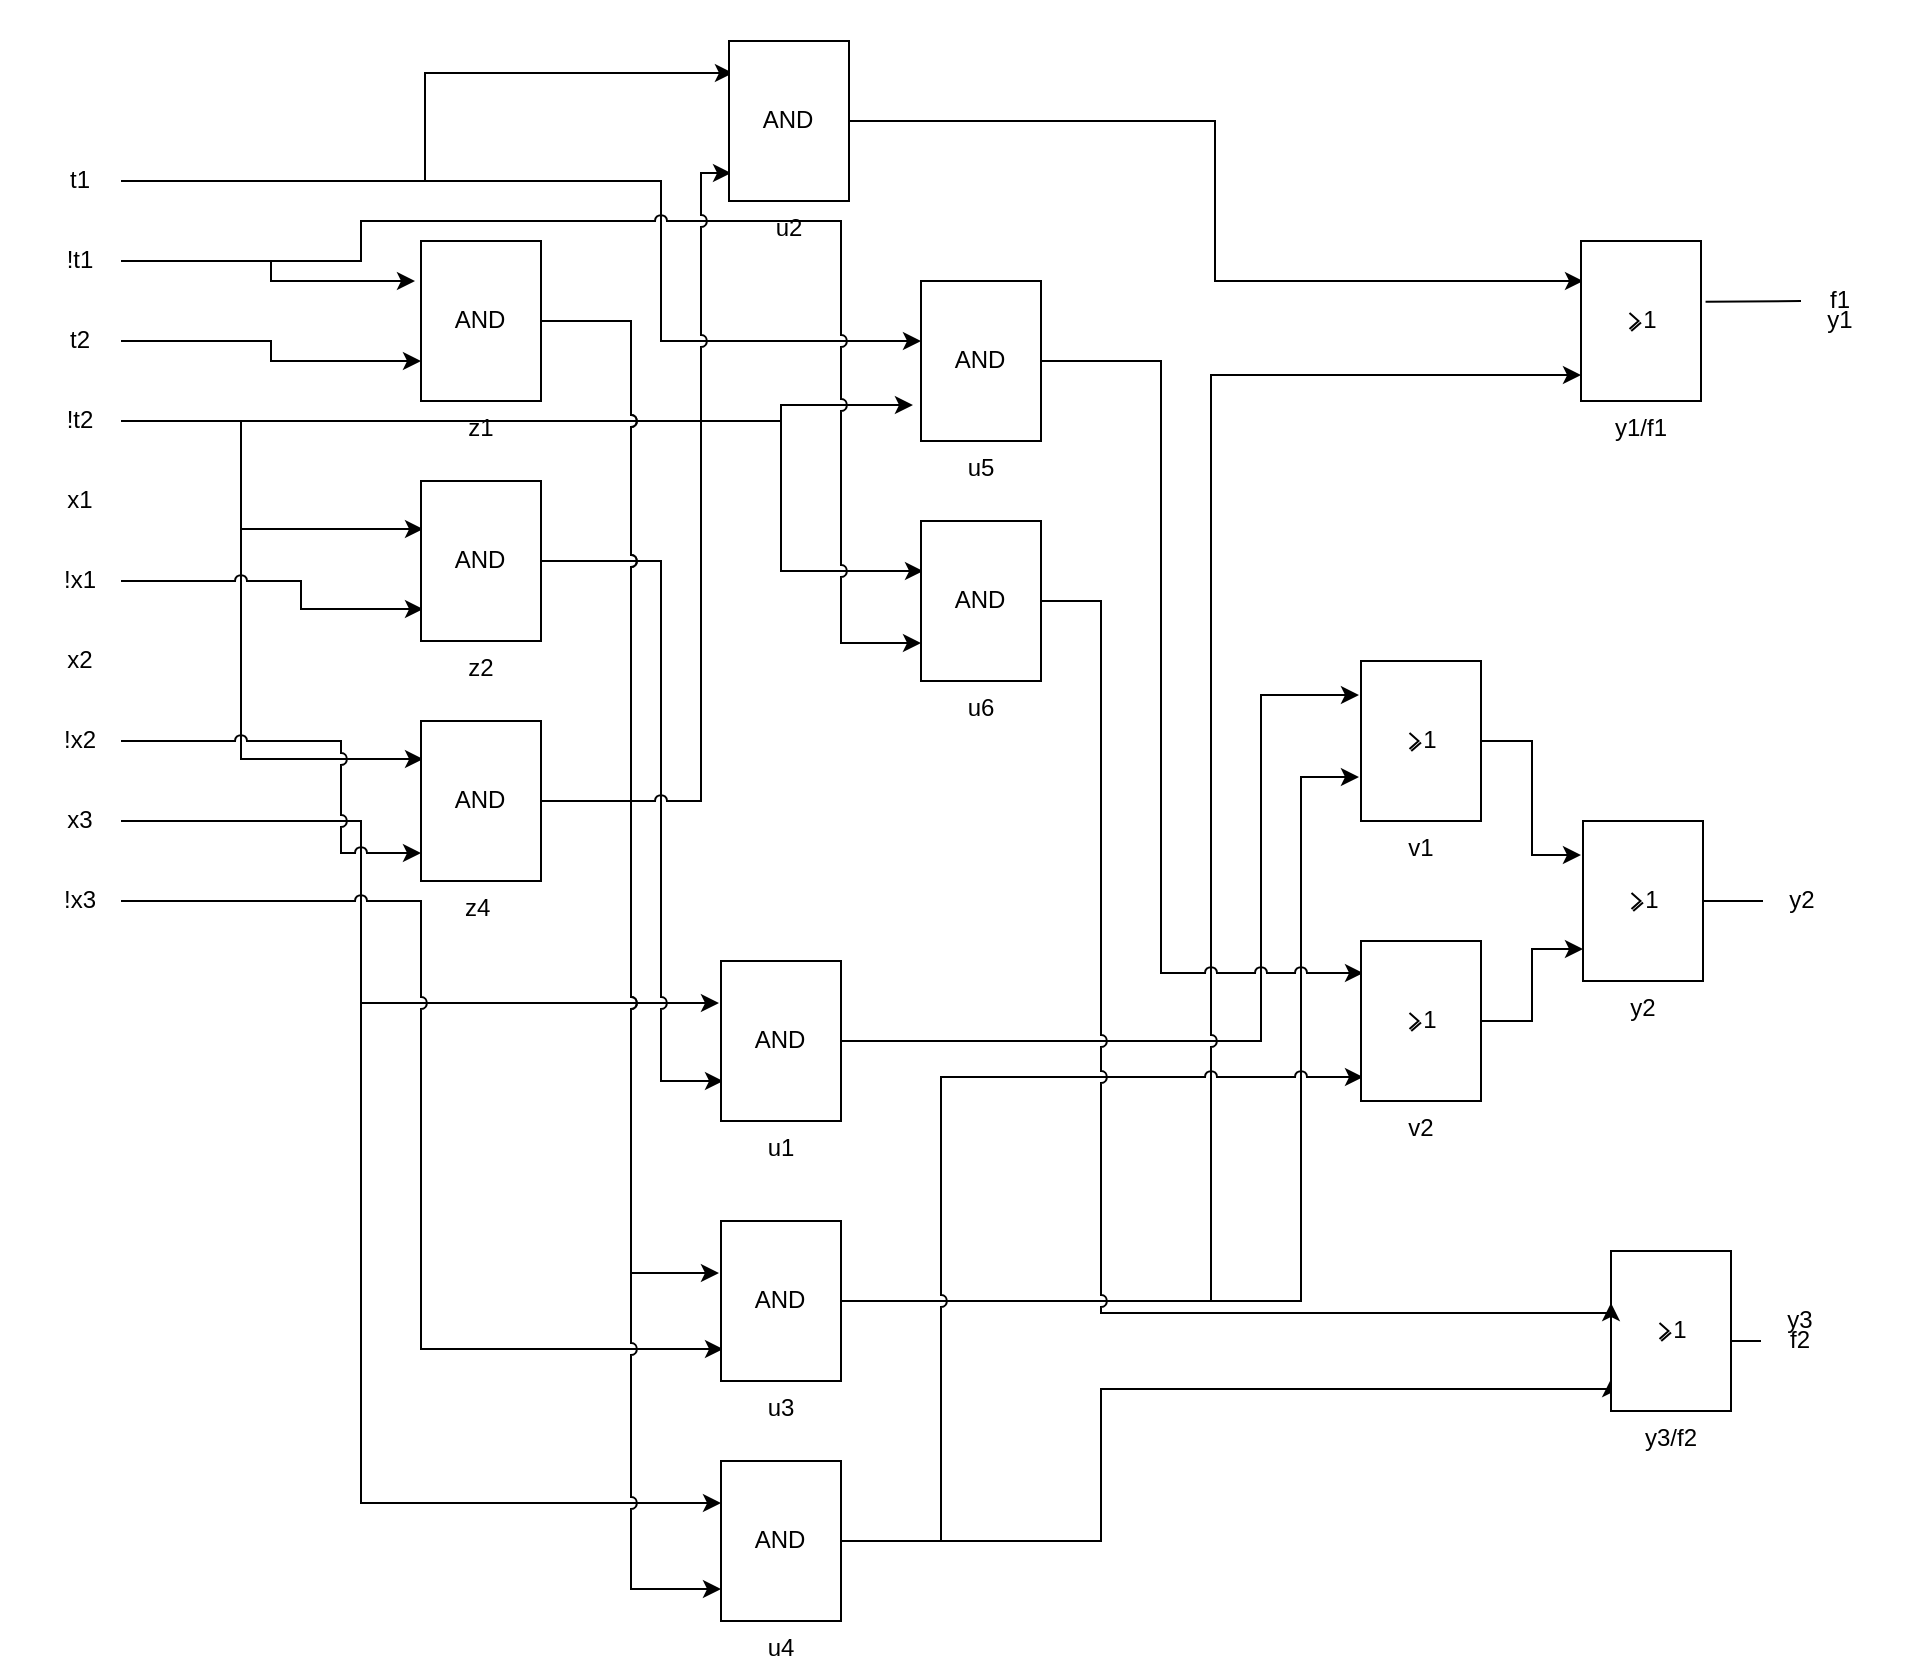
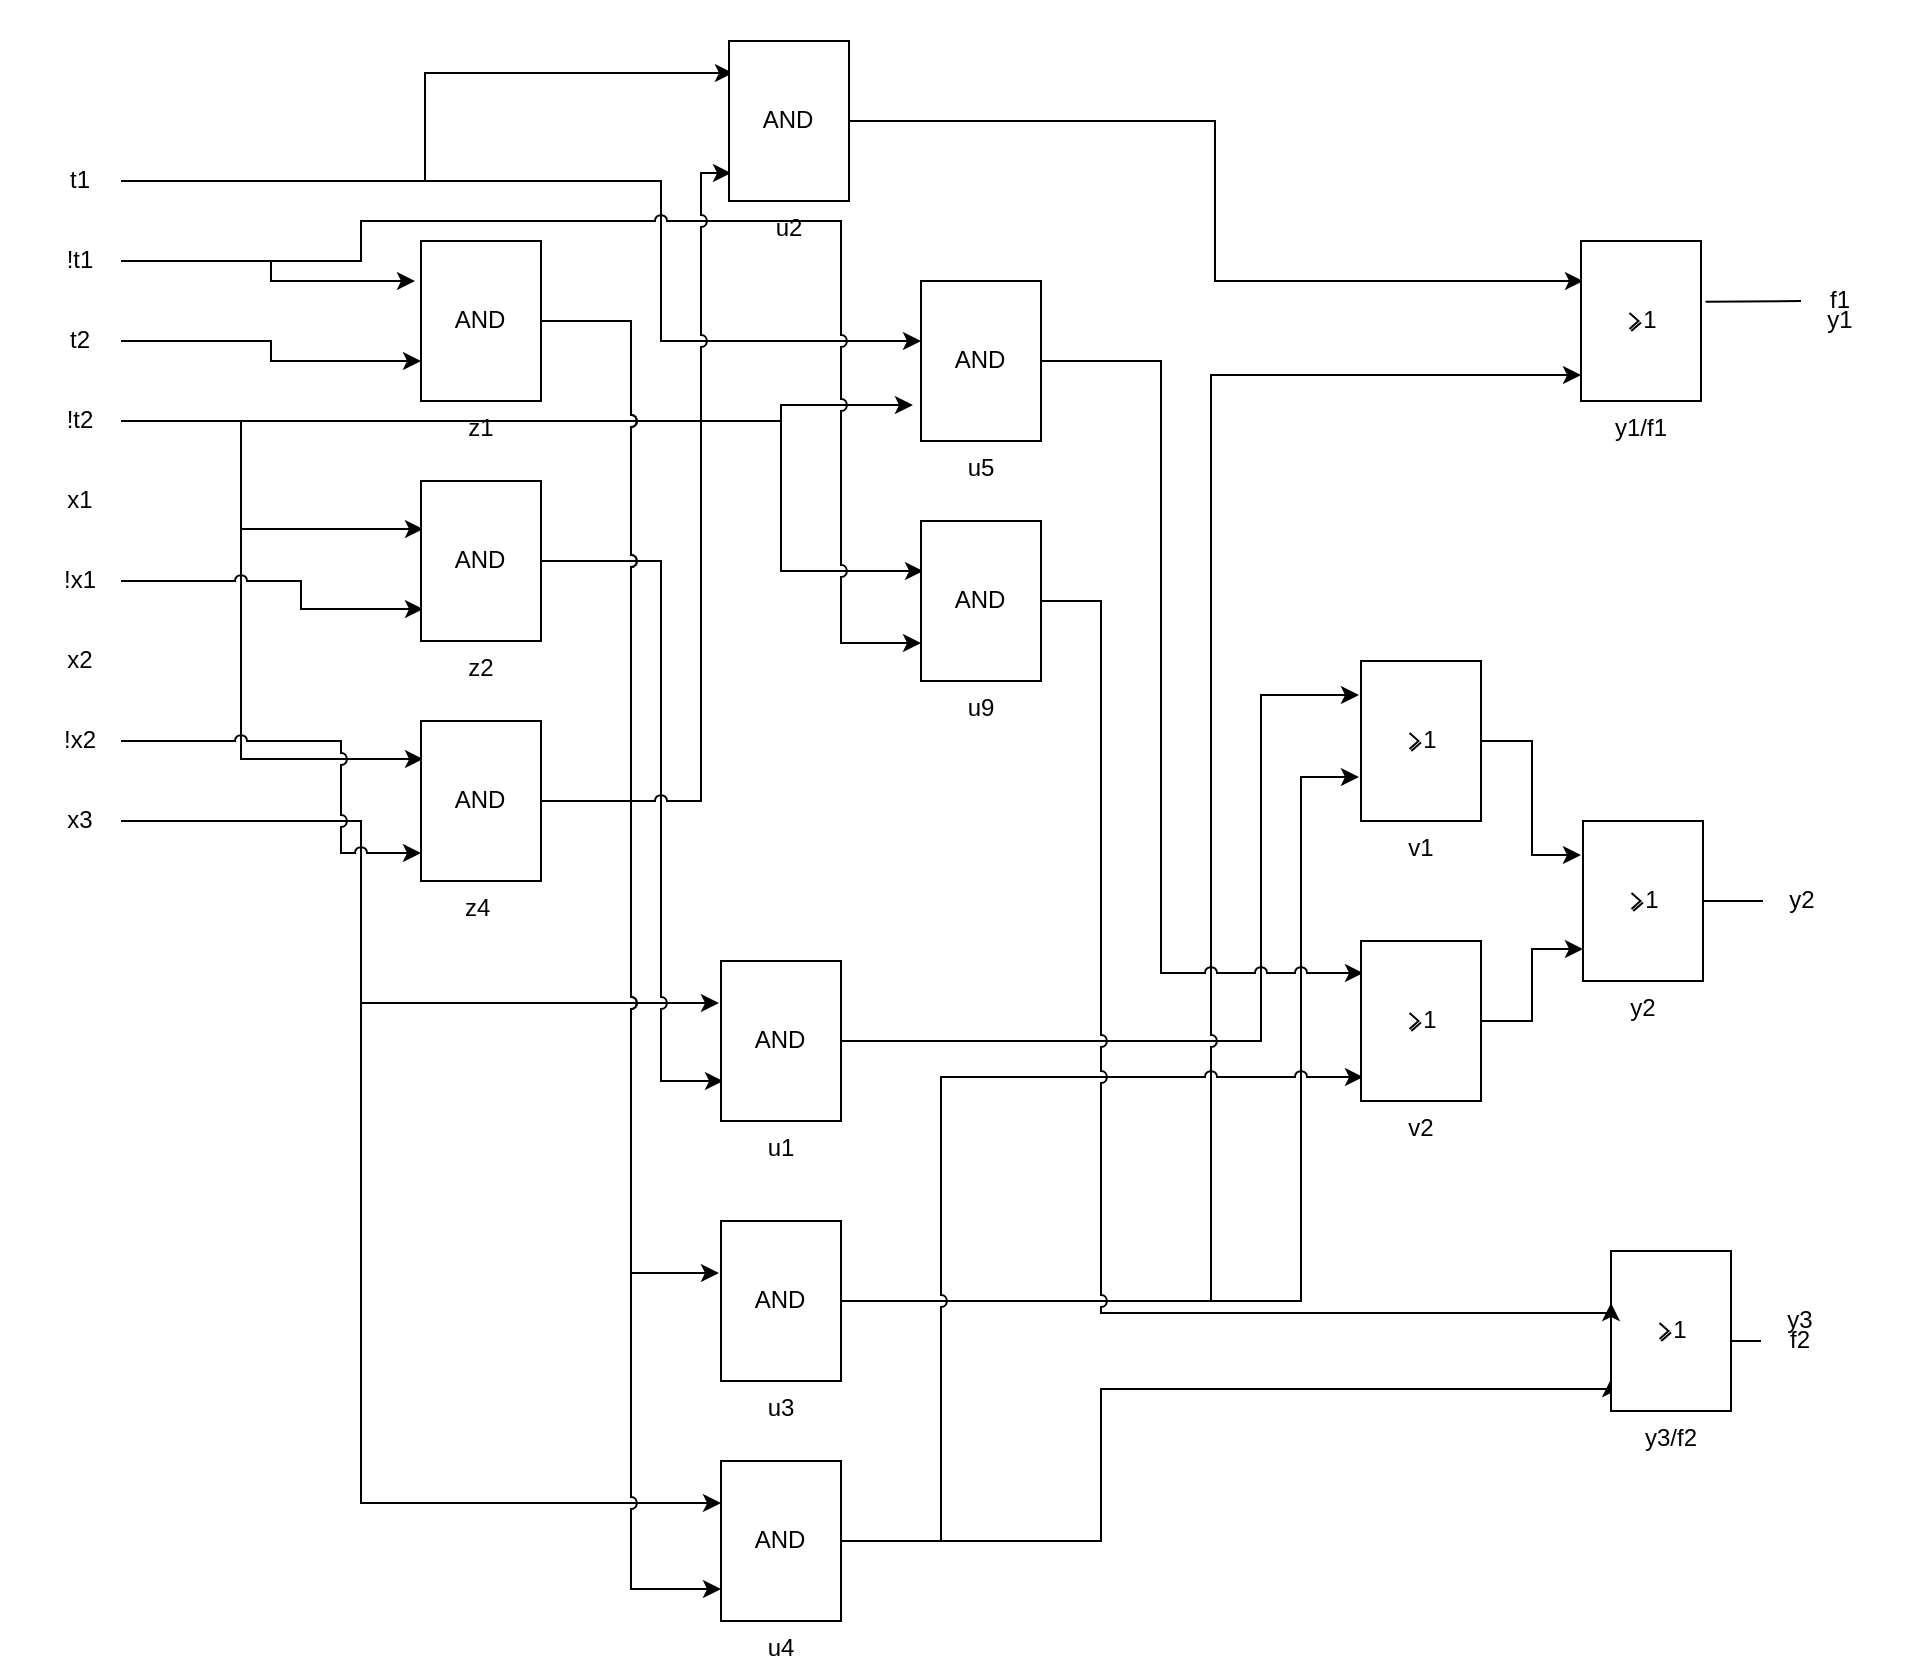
(980, 600) -> (980, 600)
(81, 901) -> none
(421, 1077) -> none
